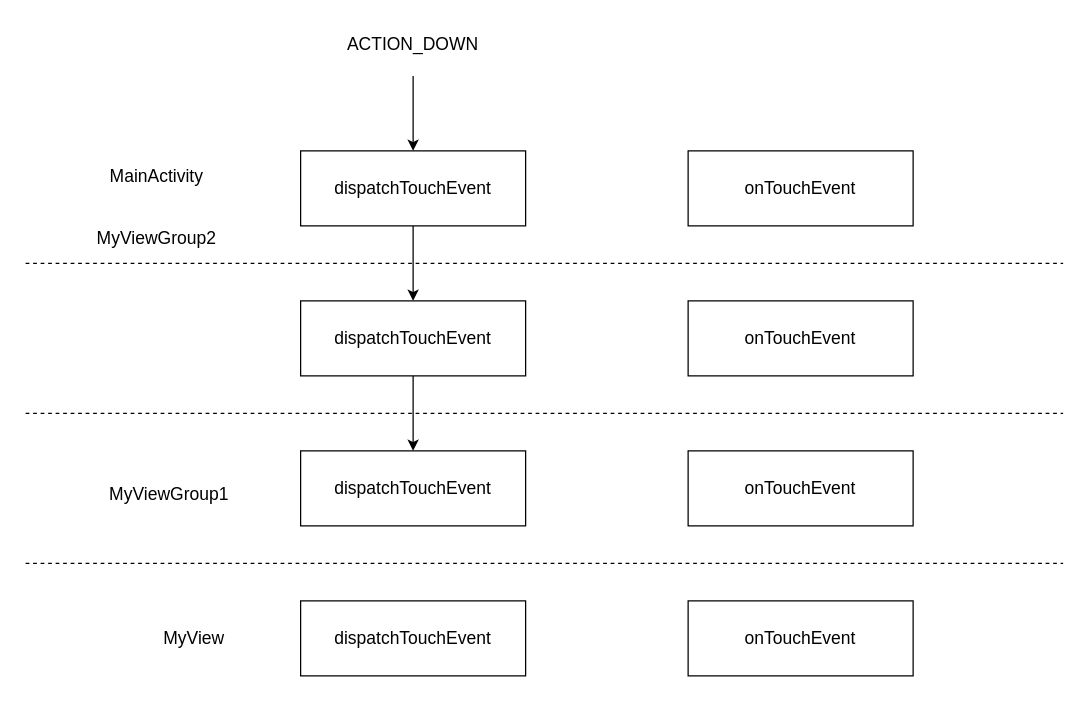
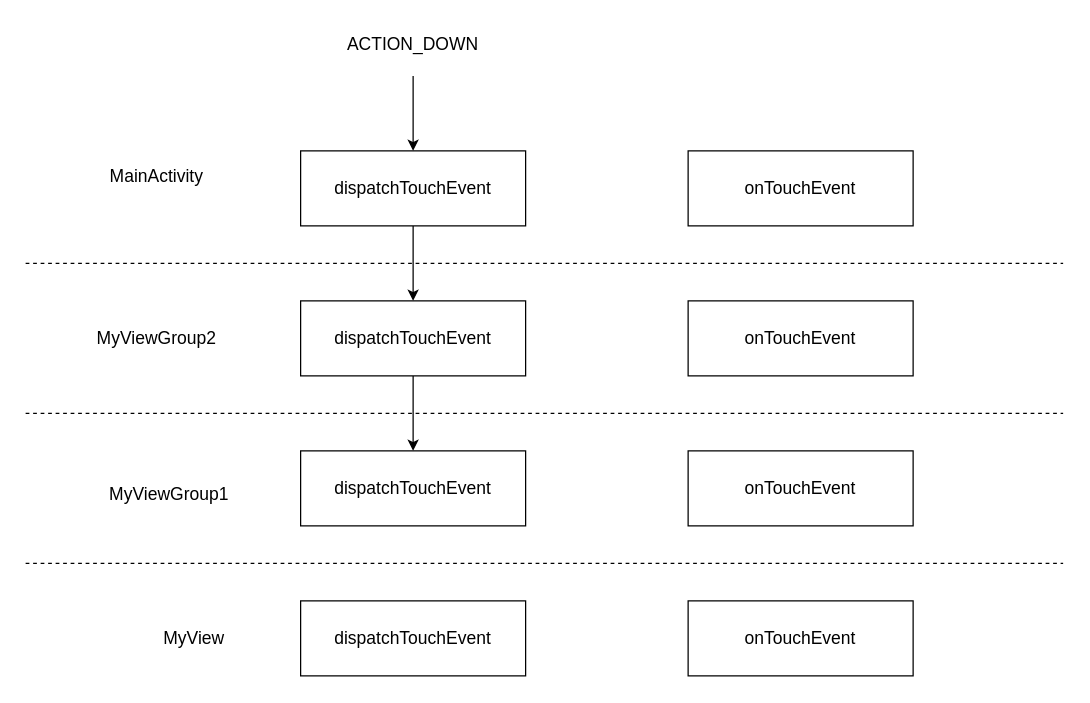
(157, 238) -> (157, 338)
